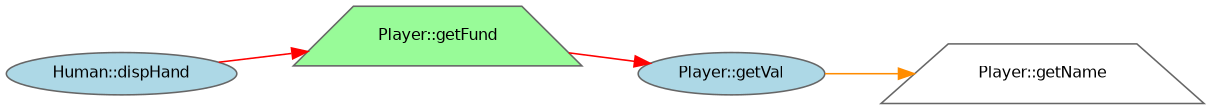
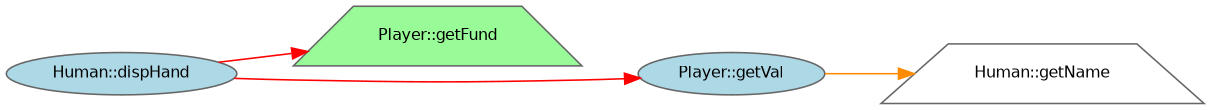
(602, 57) -> (429, 82)
(1043, 74) -> (1043, 74)
